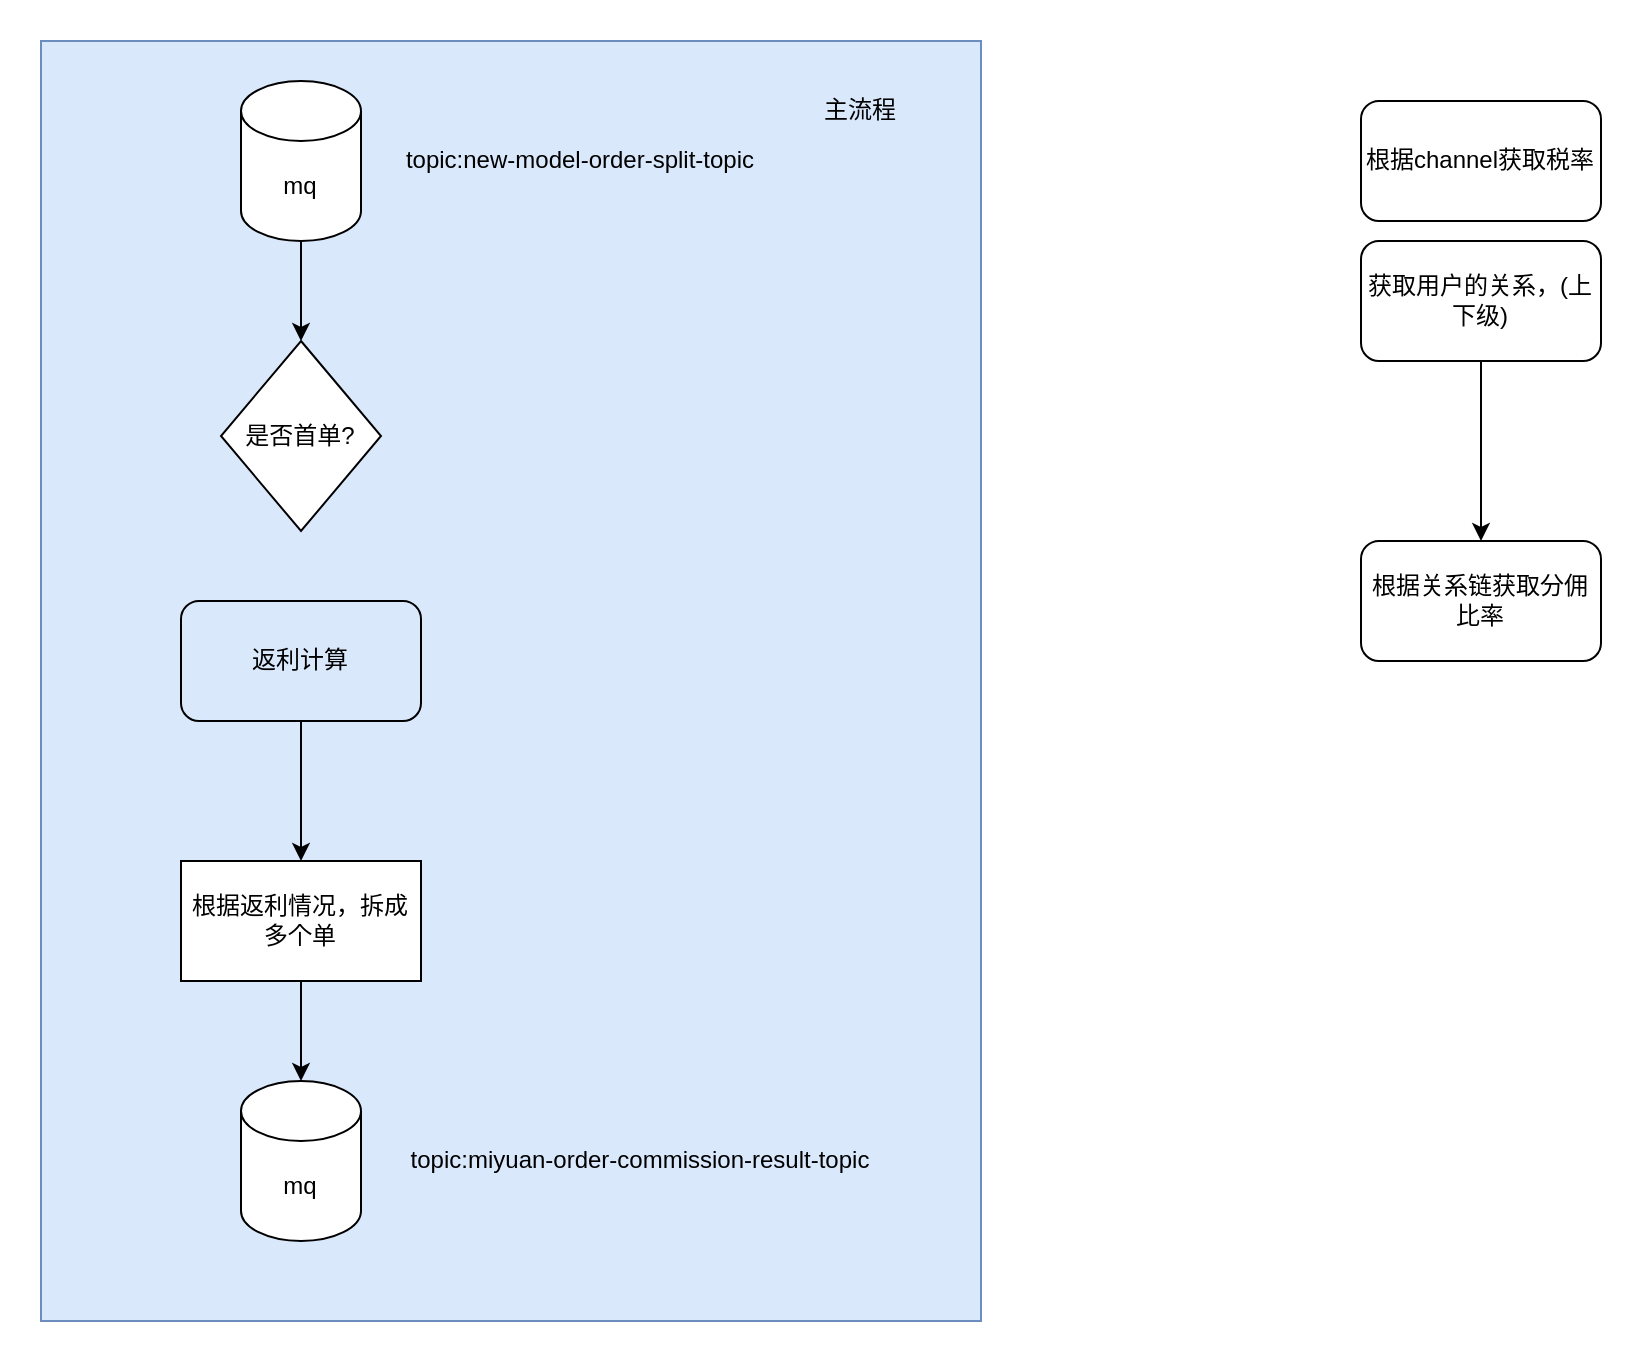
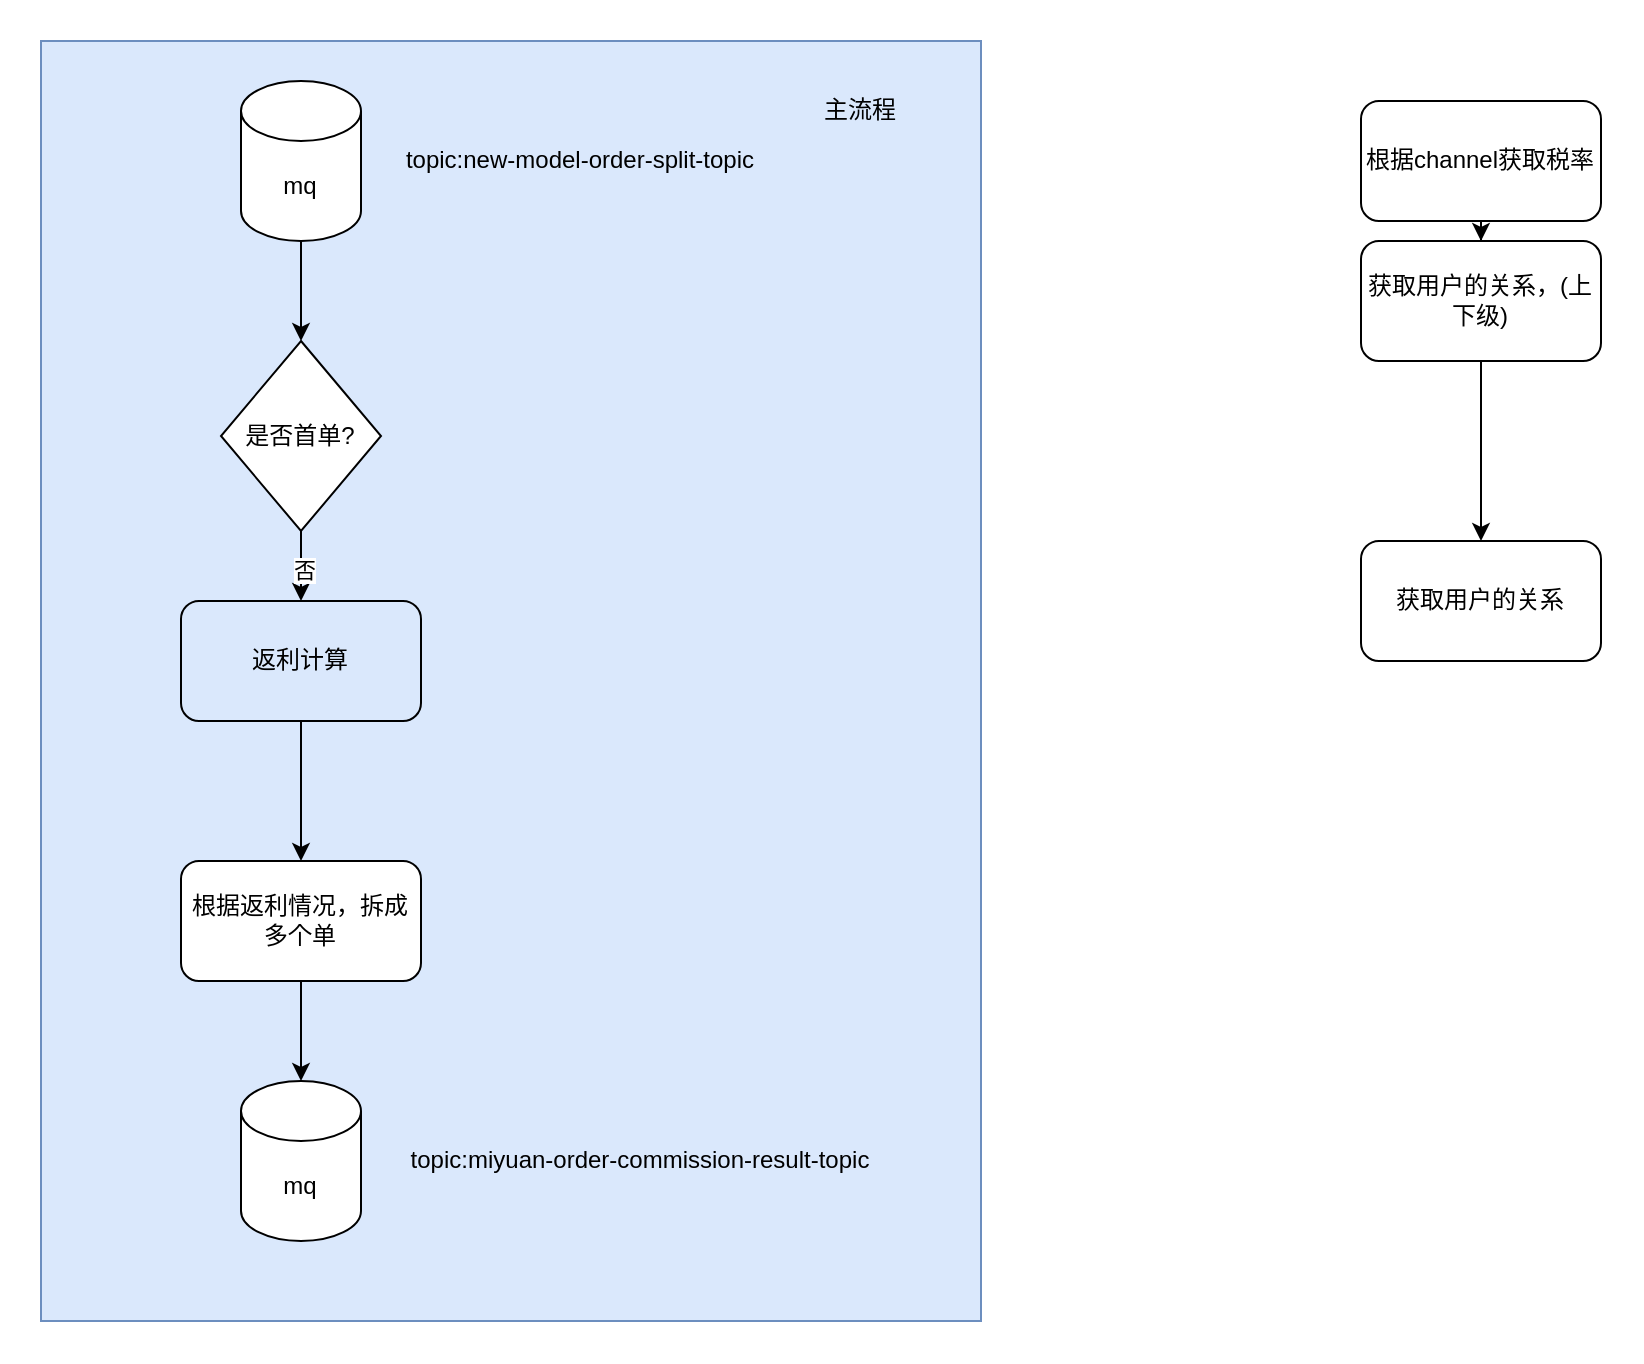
none -> (1481, 231)
none -> (301, 569)
(1481, 601) -> (1481, 601)
(301, 921) -> (301, 921)
